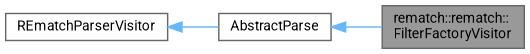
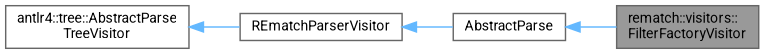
none -> (97, 27)
(453, 27) -> (688, 27)
